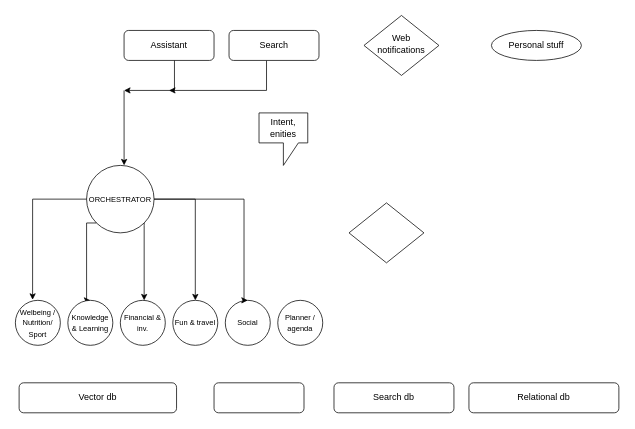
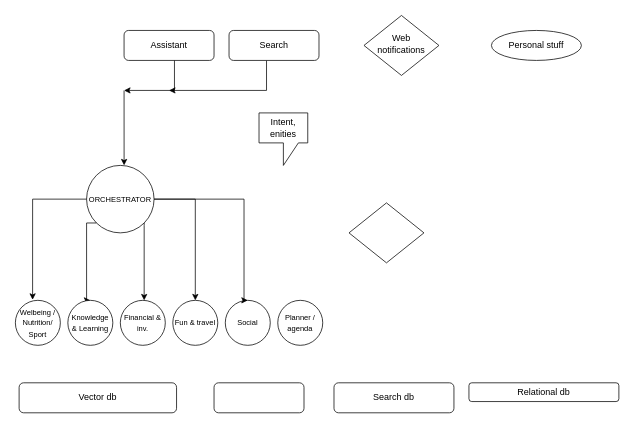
(544, 398) -> (544, 392)
